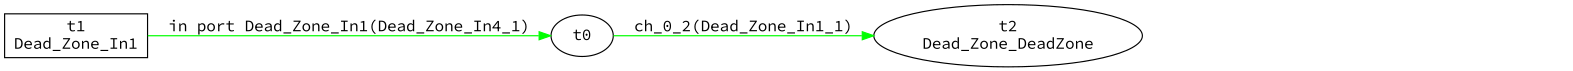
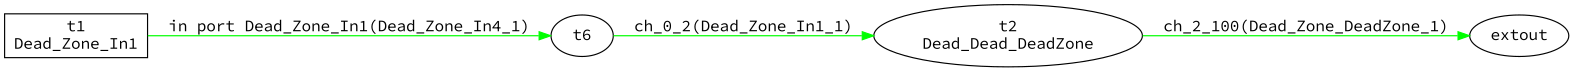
(582, 36) -> (582, 36)
(1008, 36) -> (1008, 36)
none -> (1519, 36)
